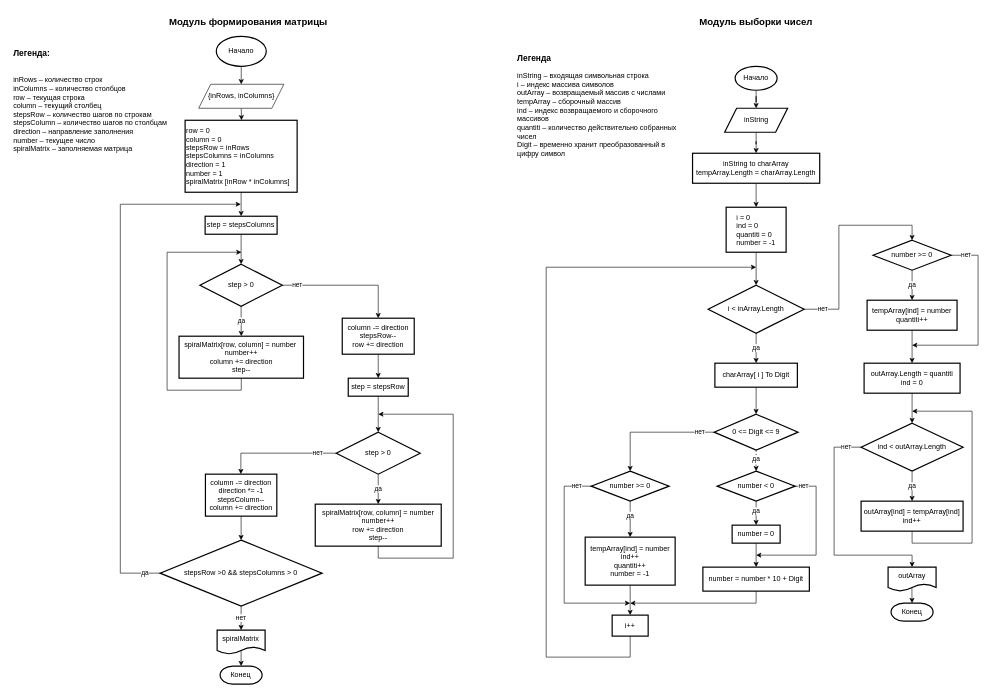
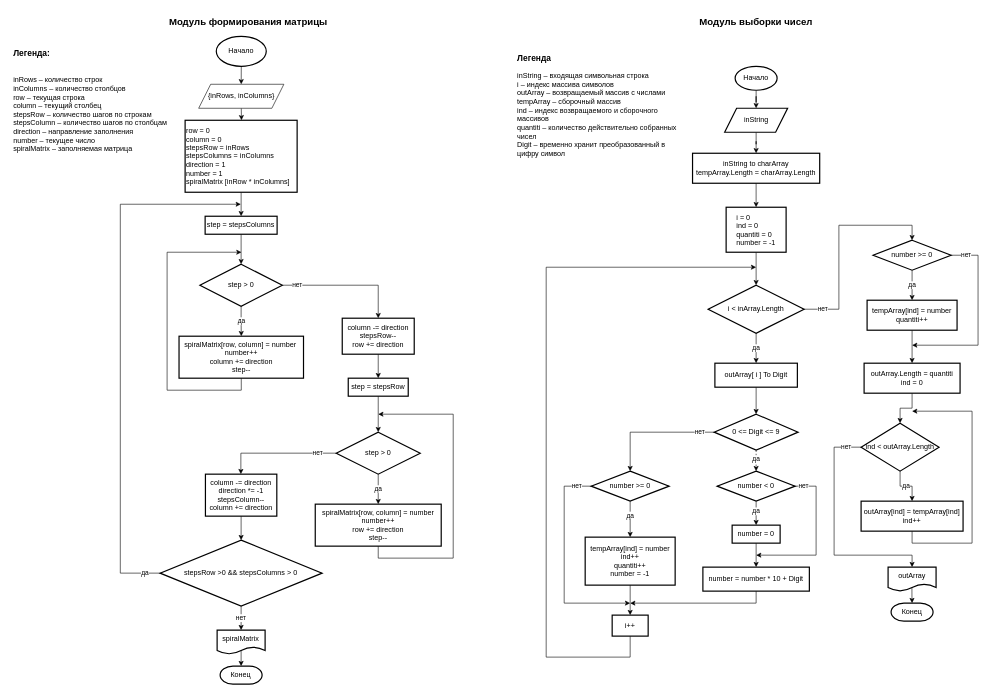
(756, 375) -> (756, 375)
(912, 447) -> (900, 447)
